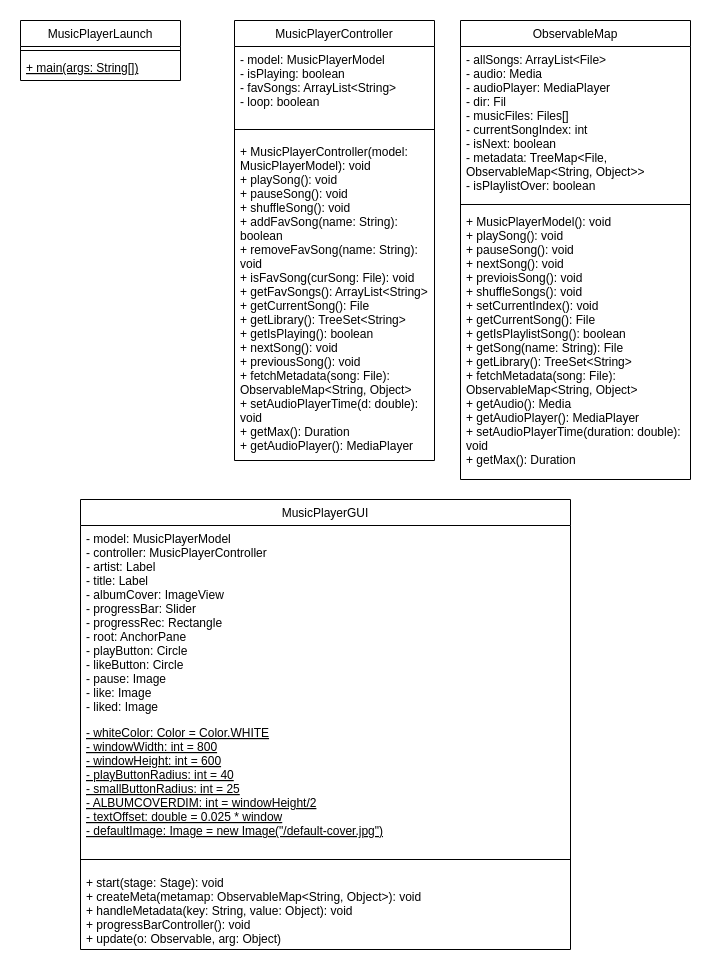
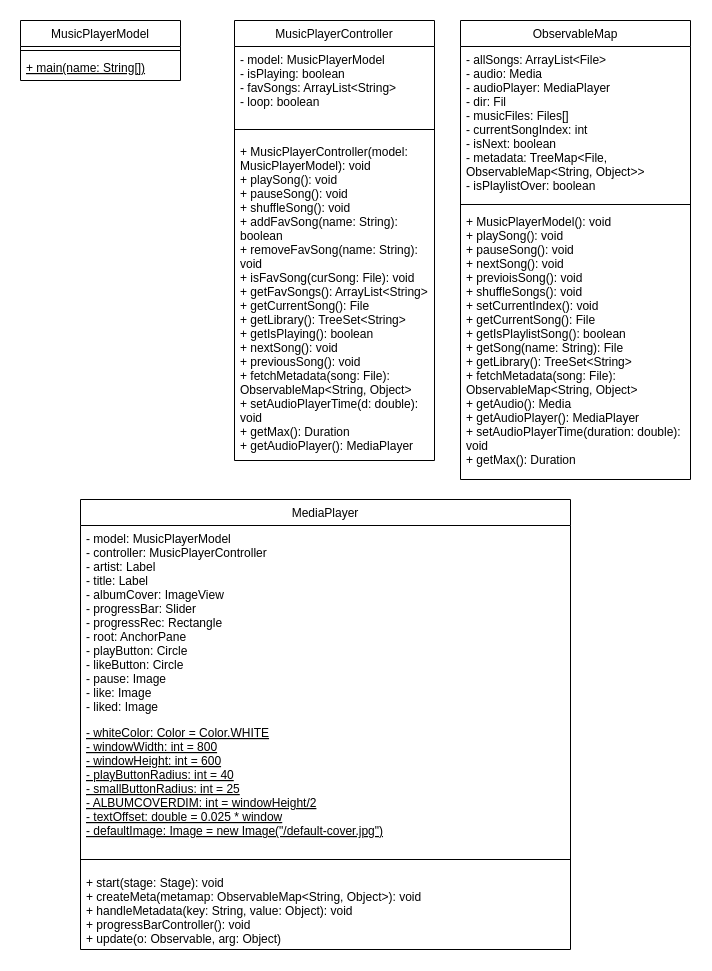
(100, 34) -> (100, 34)
(92, 68) -> (92, 68)
(325, 513) -> (325, 513)
